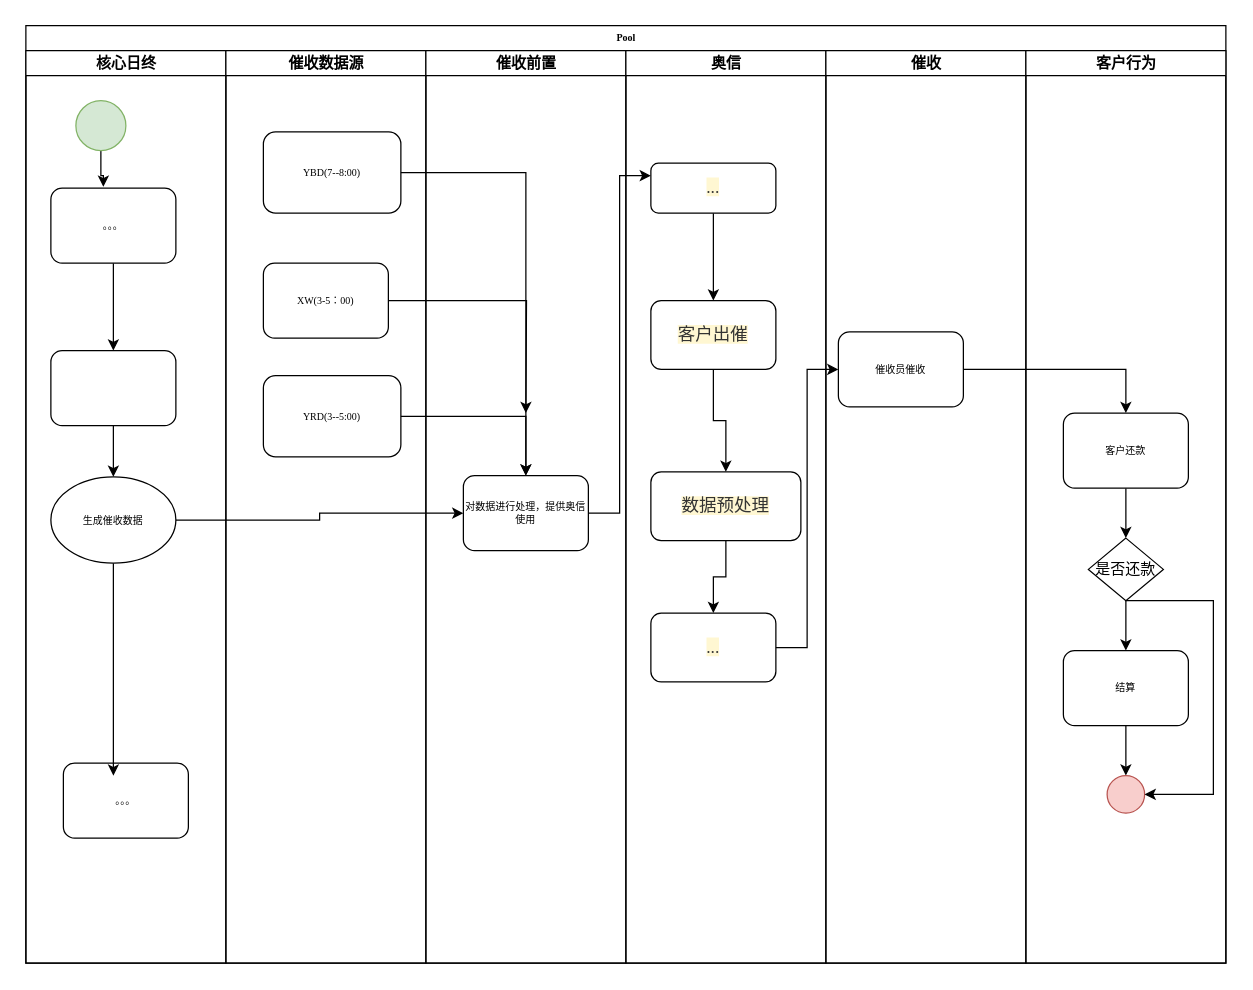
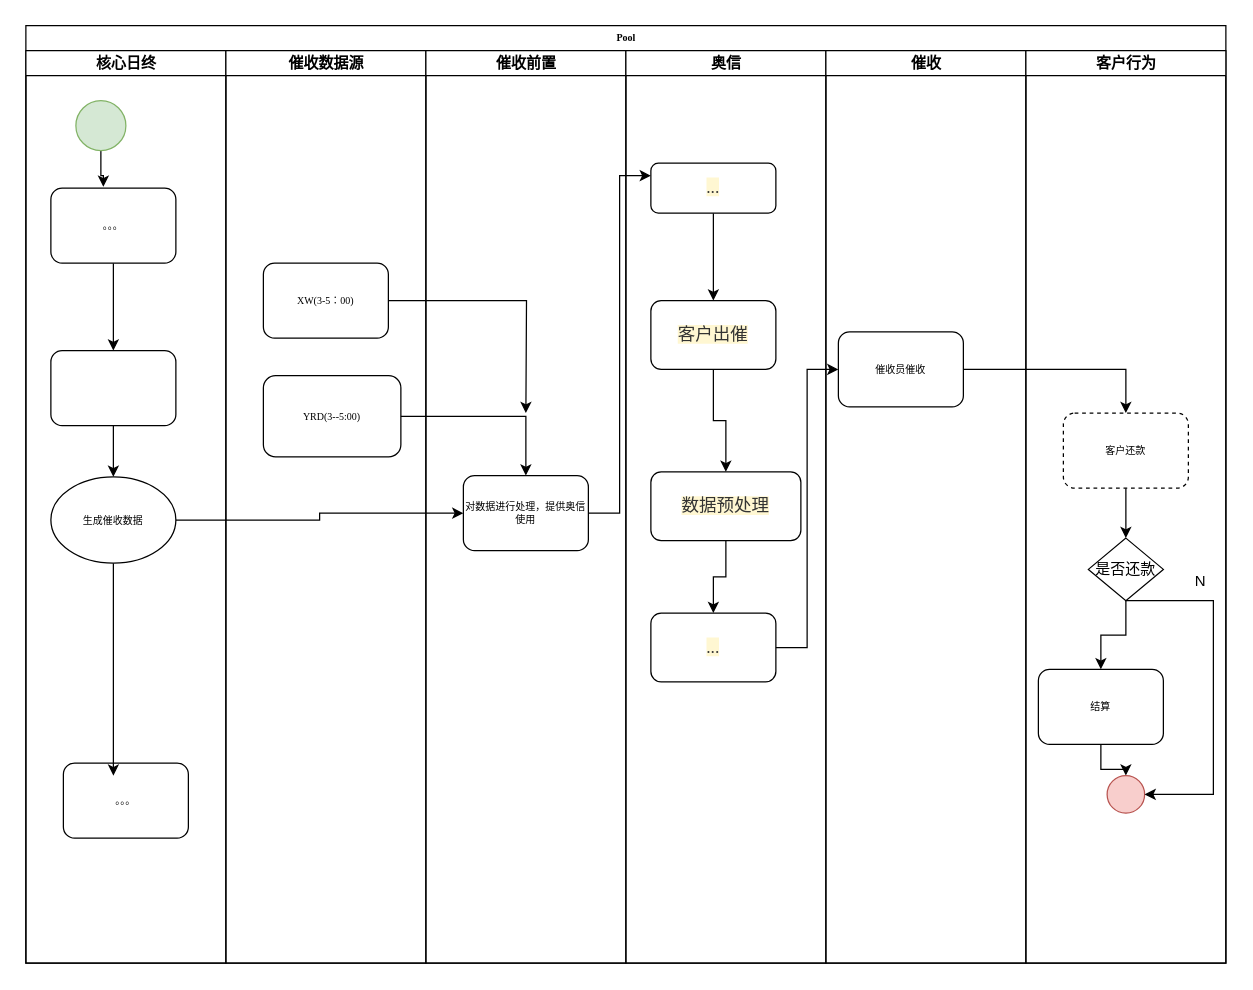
(332, 173) -> none
(526, 173) -> none
(1126, 451) -> (1126, 451)
none -> (1201, 582)
(1126, 688) -> (1101, 707)
